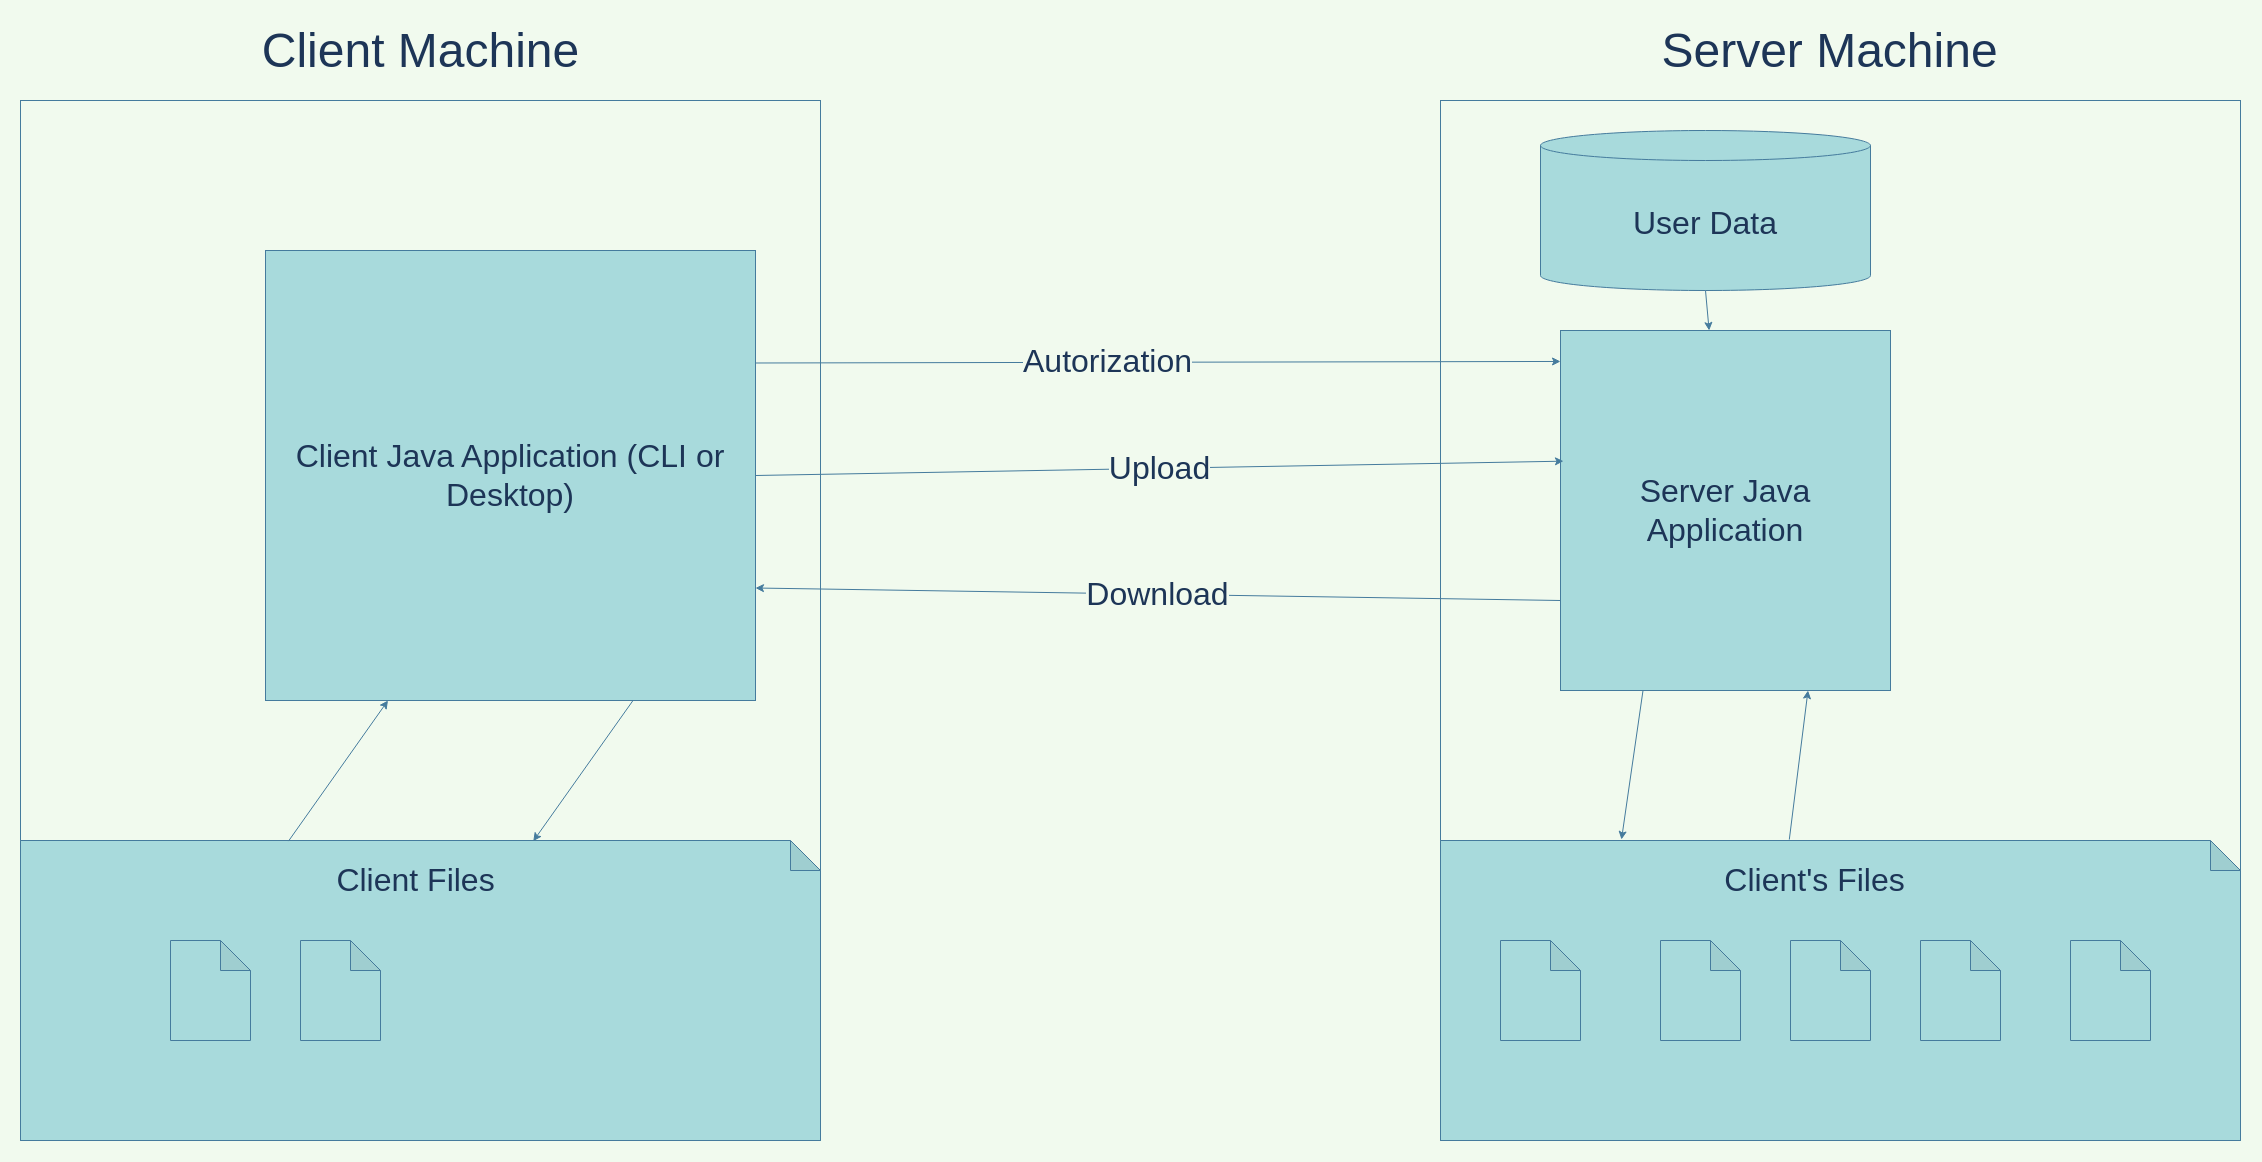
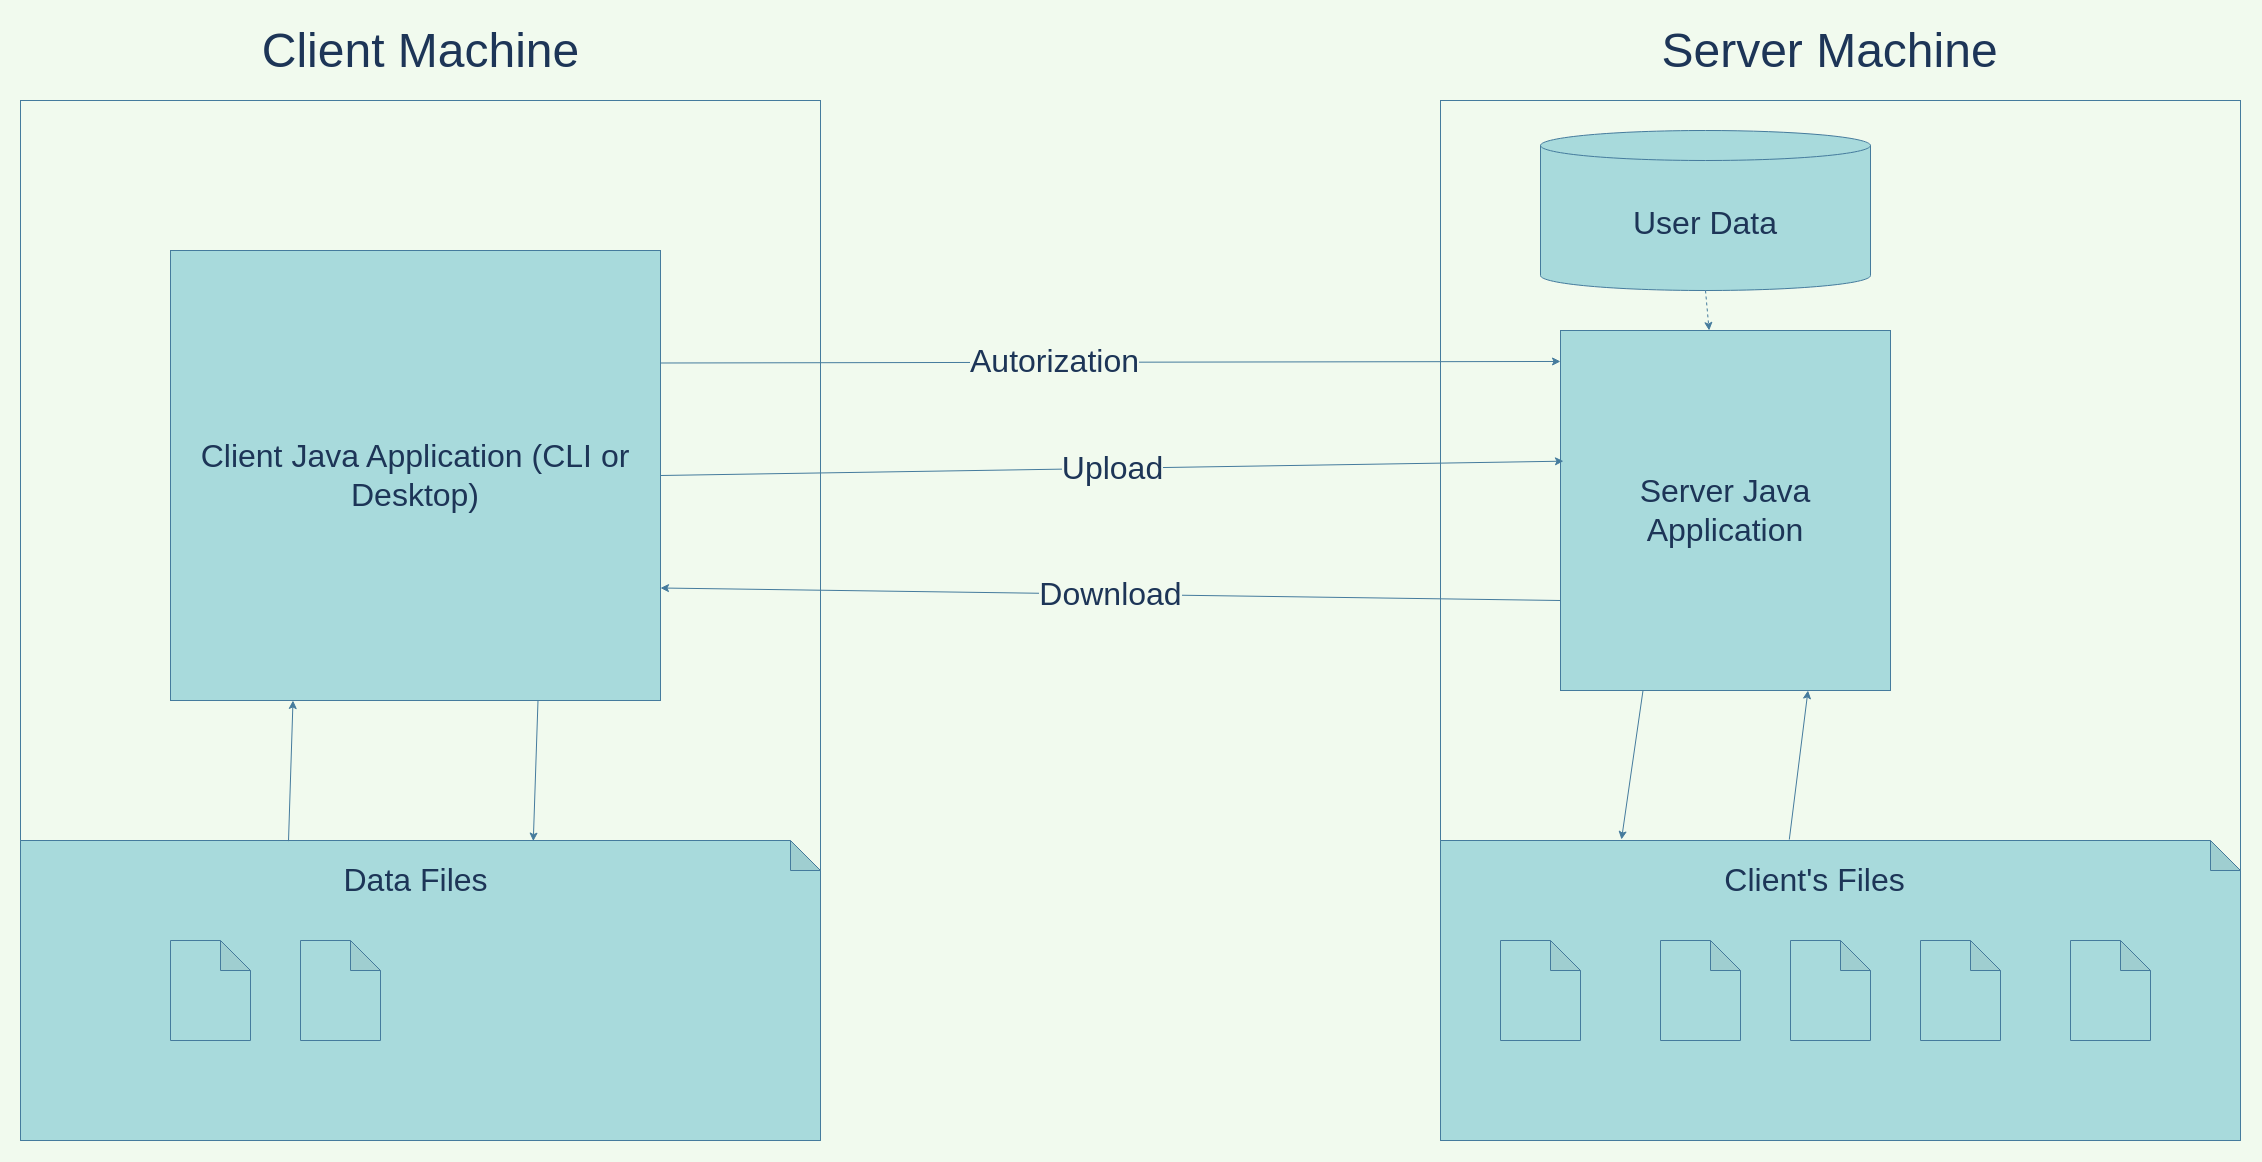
(1707, 306) -> (1707, 306)
(511, 476) -> (416, 476)
(416, 881) -> (416, 881)
